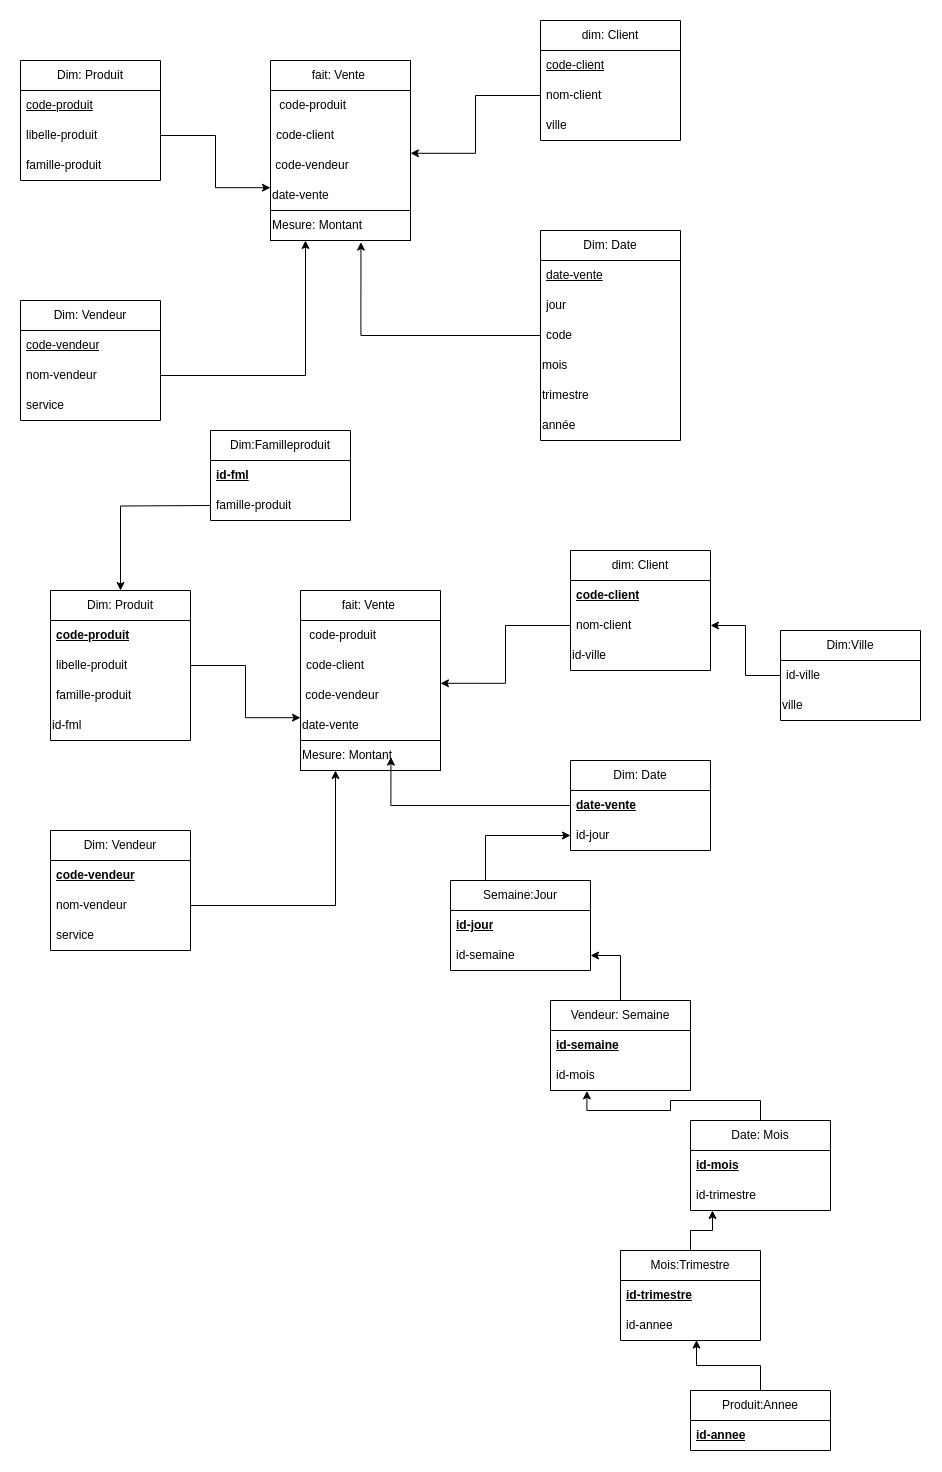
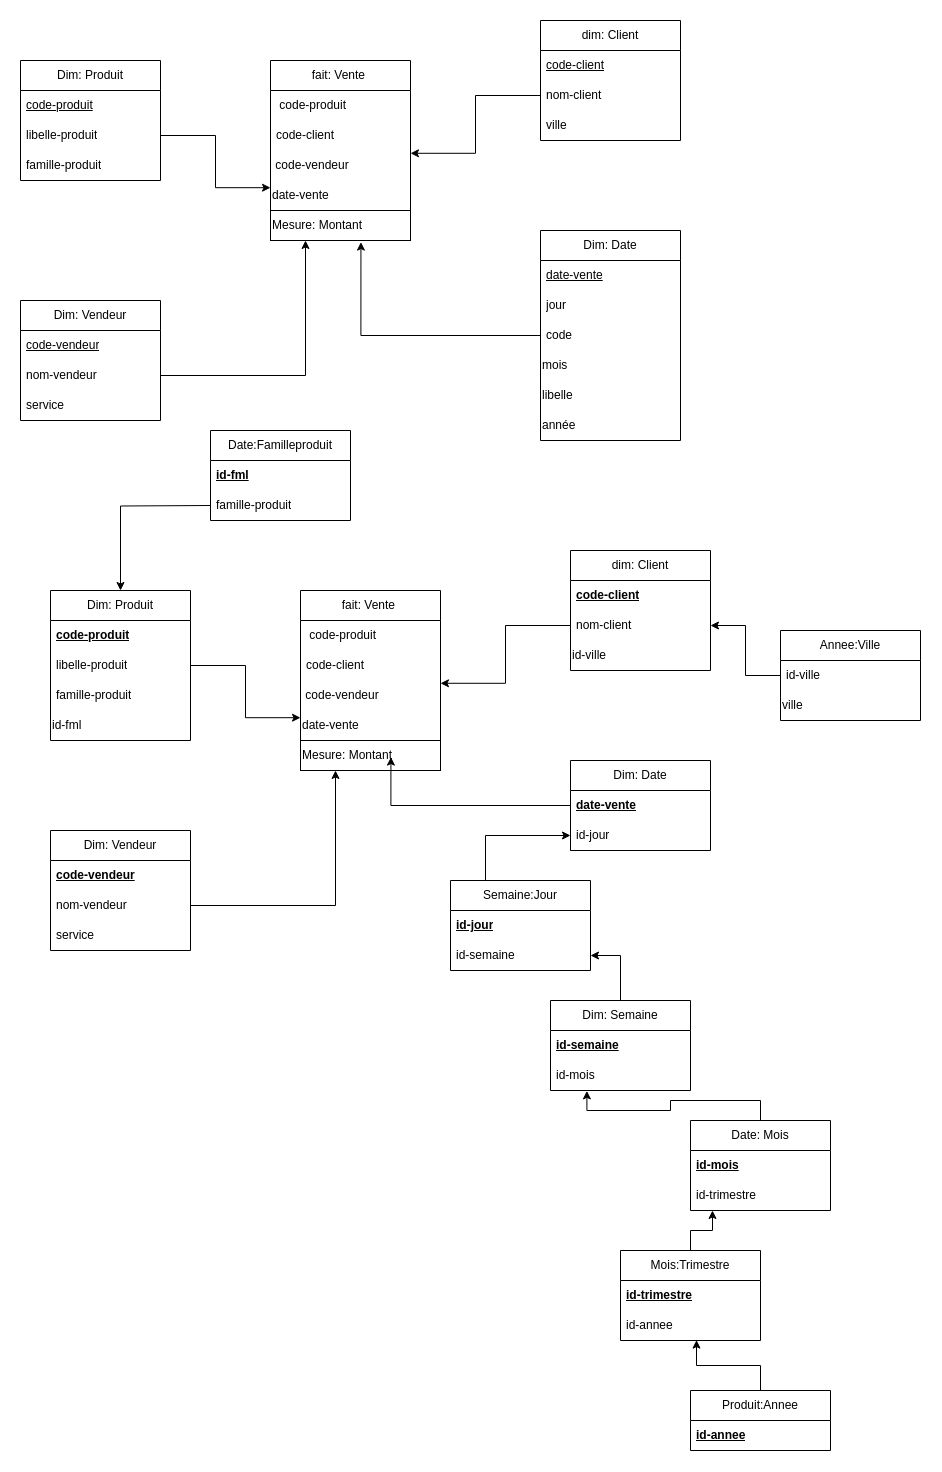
(571, 396) -> (560, 396)
(281, 446) -> (281, 446)
(851, 646) -> (851, 646)
(621, 1016) -> (621, 1016)
